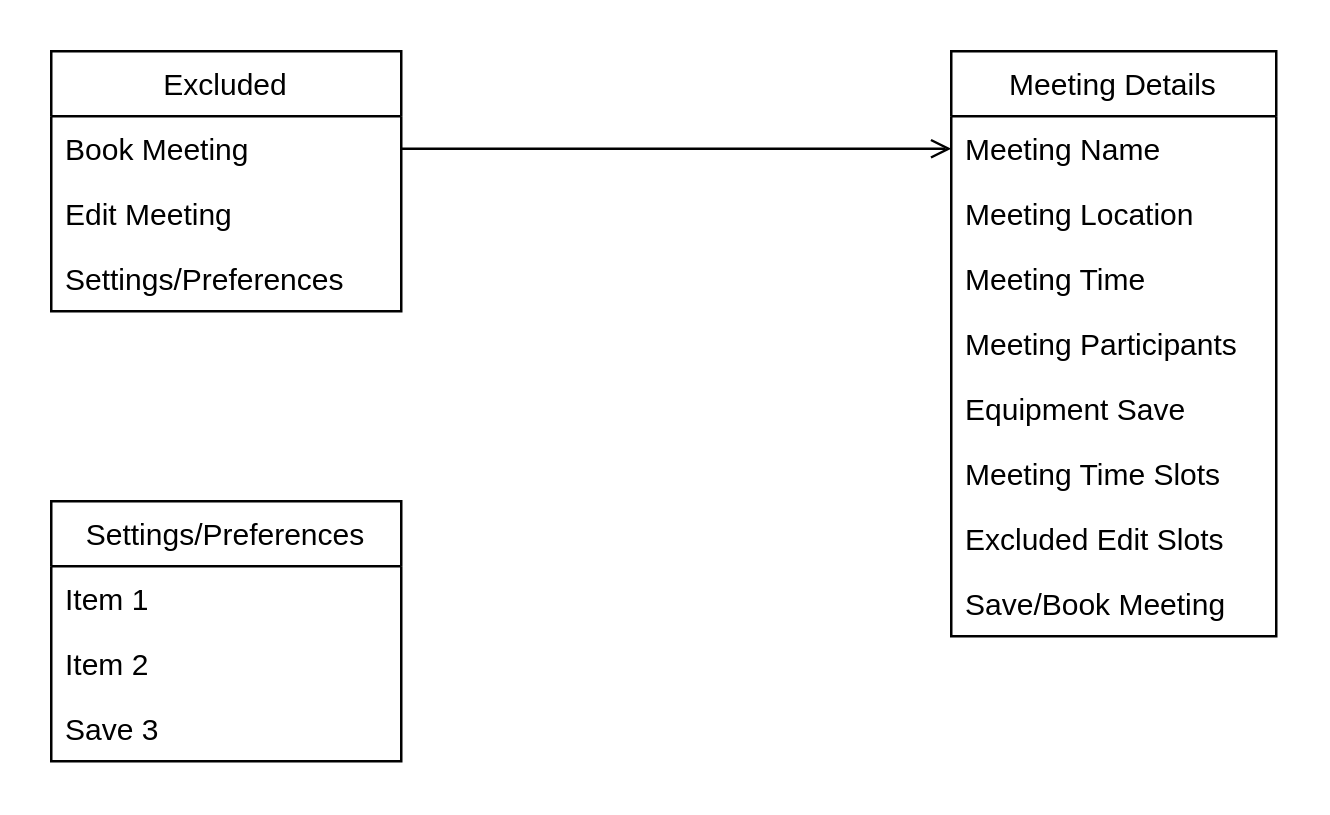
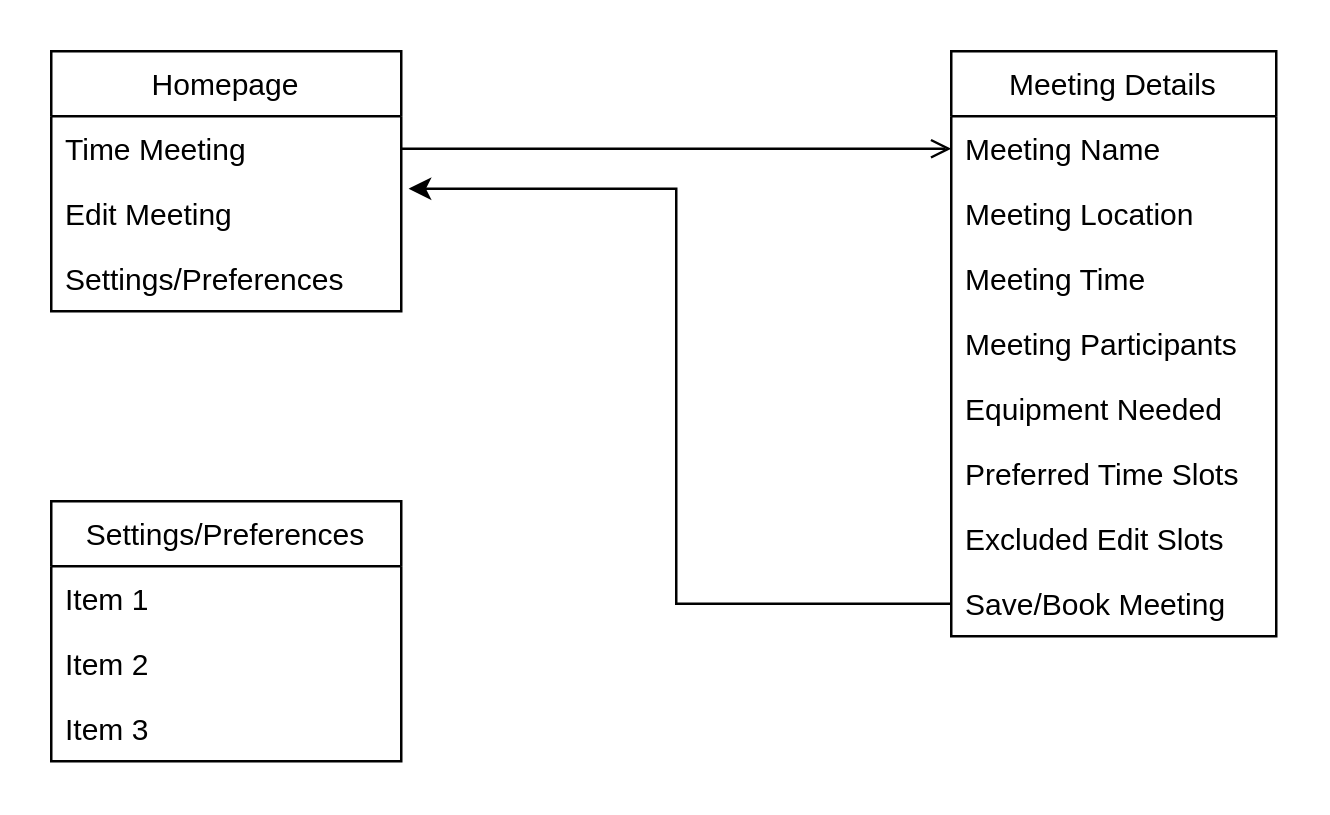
(225, 85) -> (225, 85)
(158, 150) -> (154, 150)
none -> (676, 409)
(1075, 410) -> (1092, 410)
(1097, 475) -> (1117, 475)
(112, 730) -> (112, 730)
